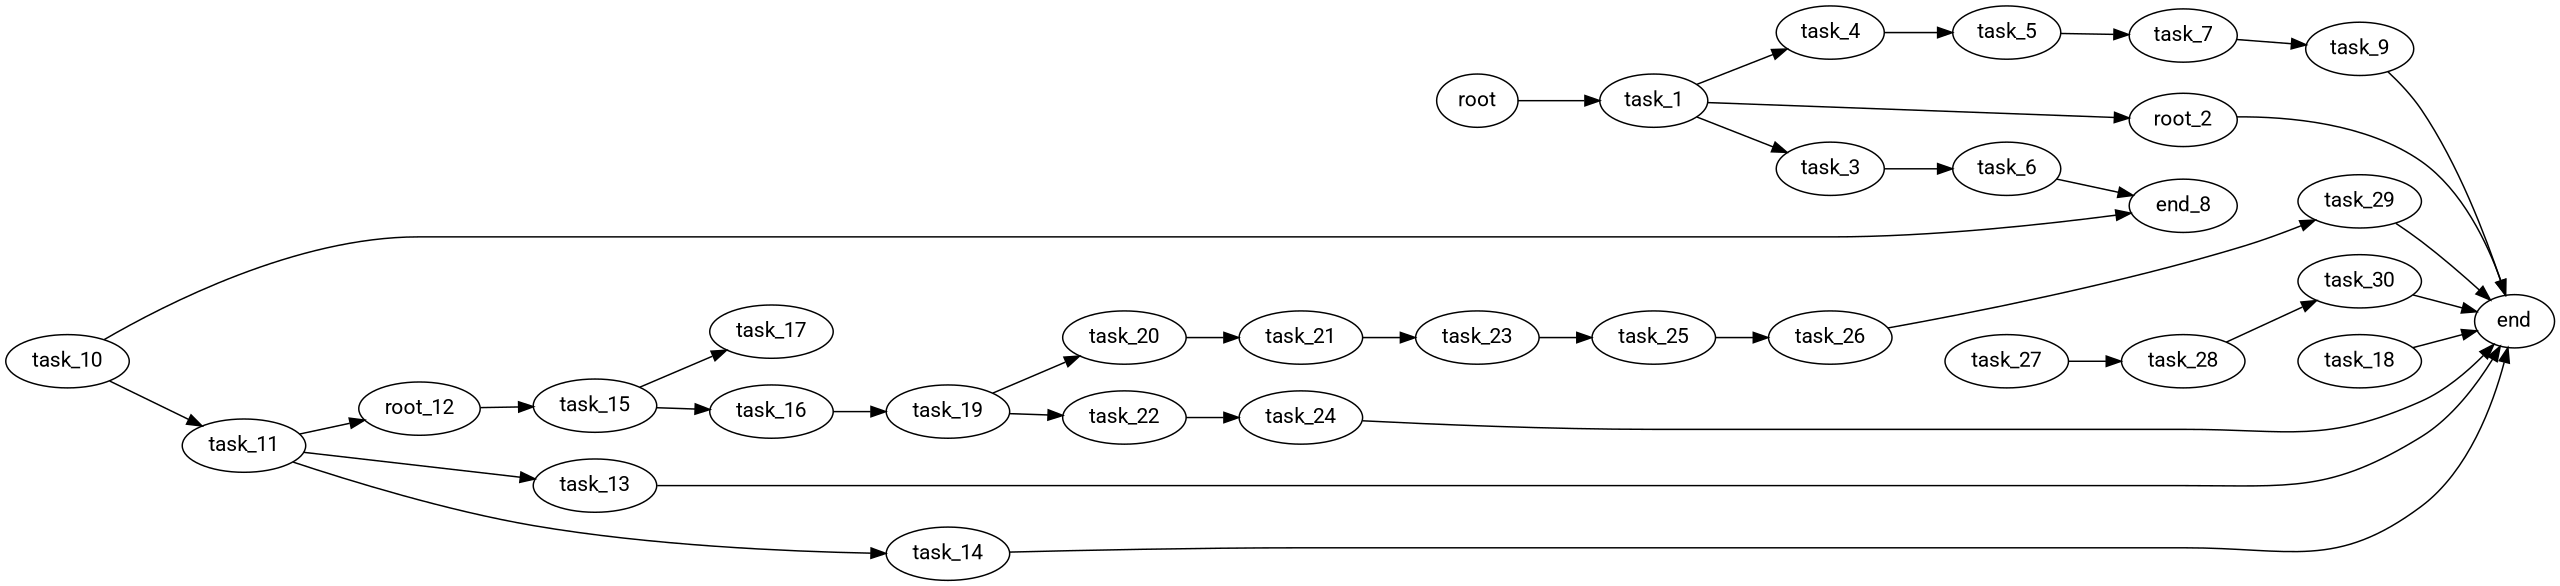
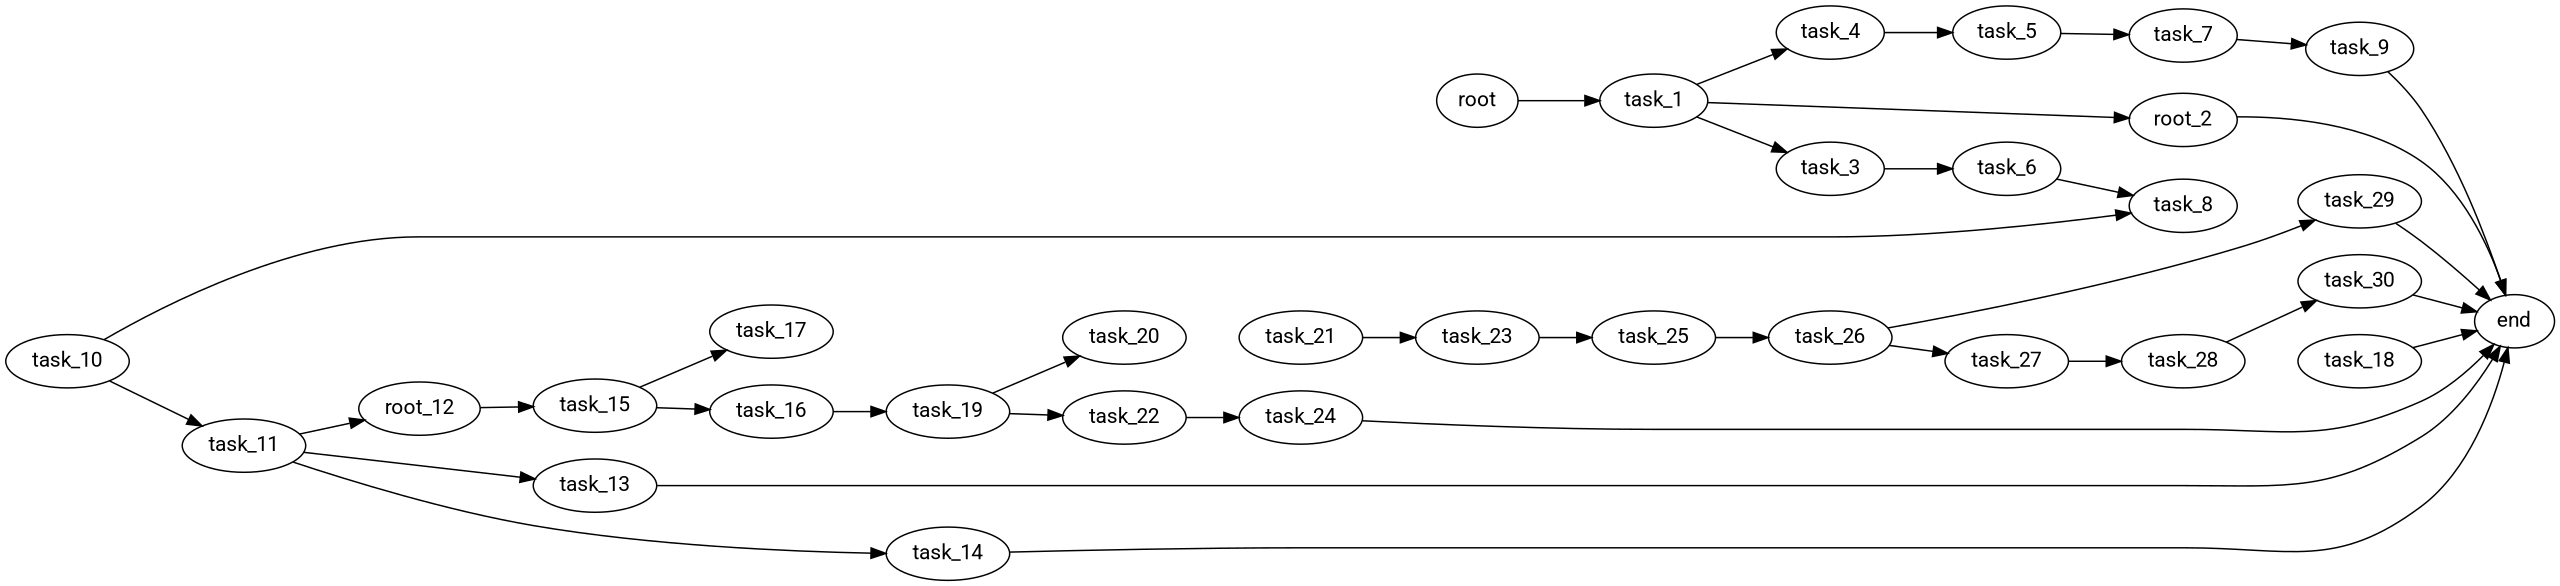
(2183, 206) -> (2183, 206)
(1205, 338) -> none
none -> (1911, 348)
